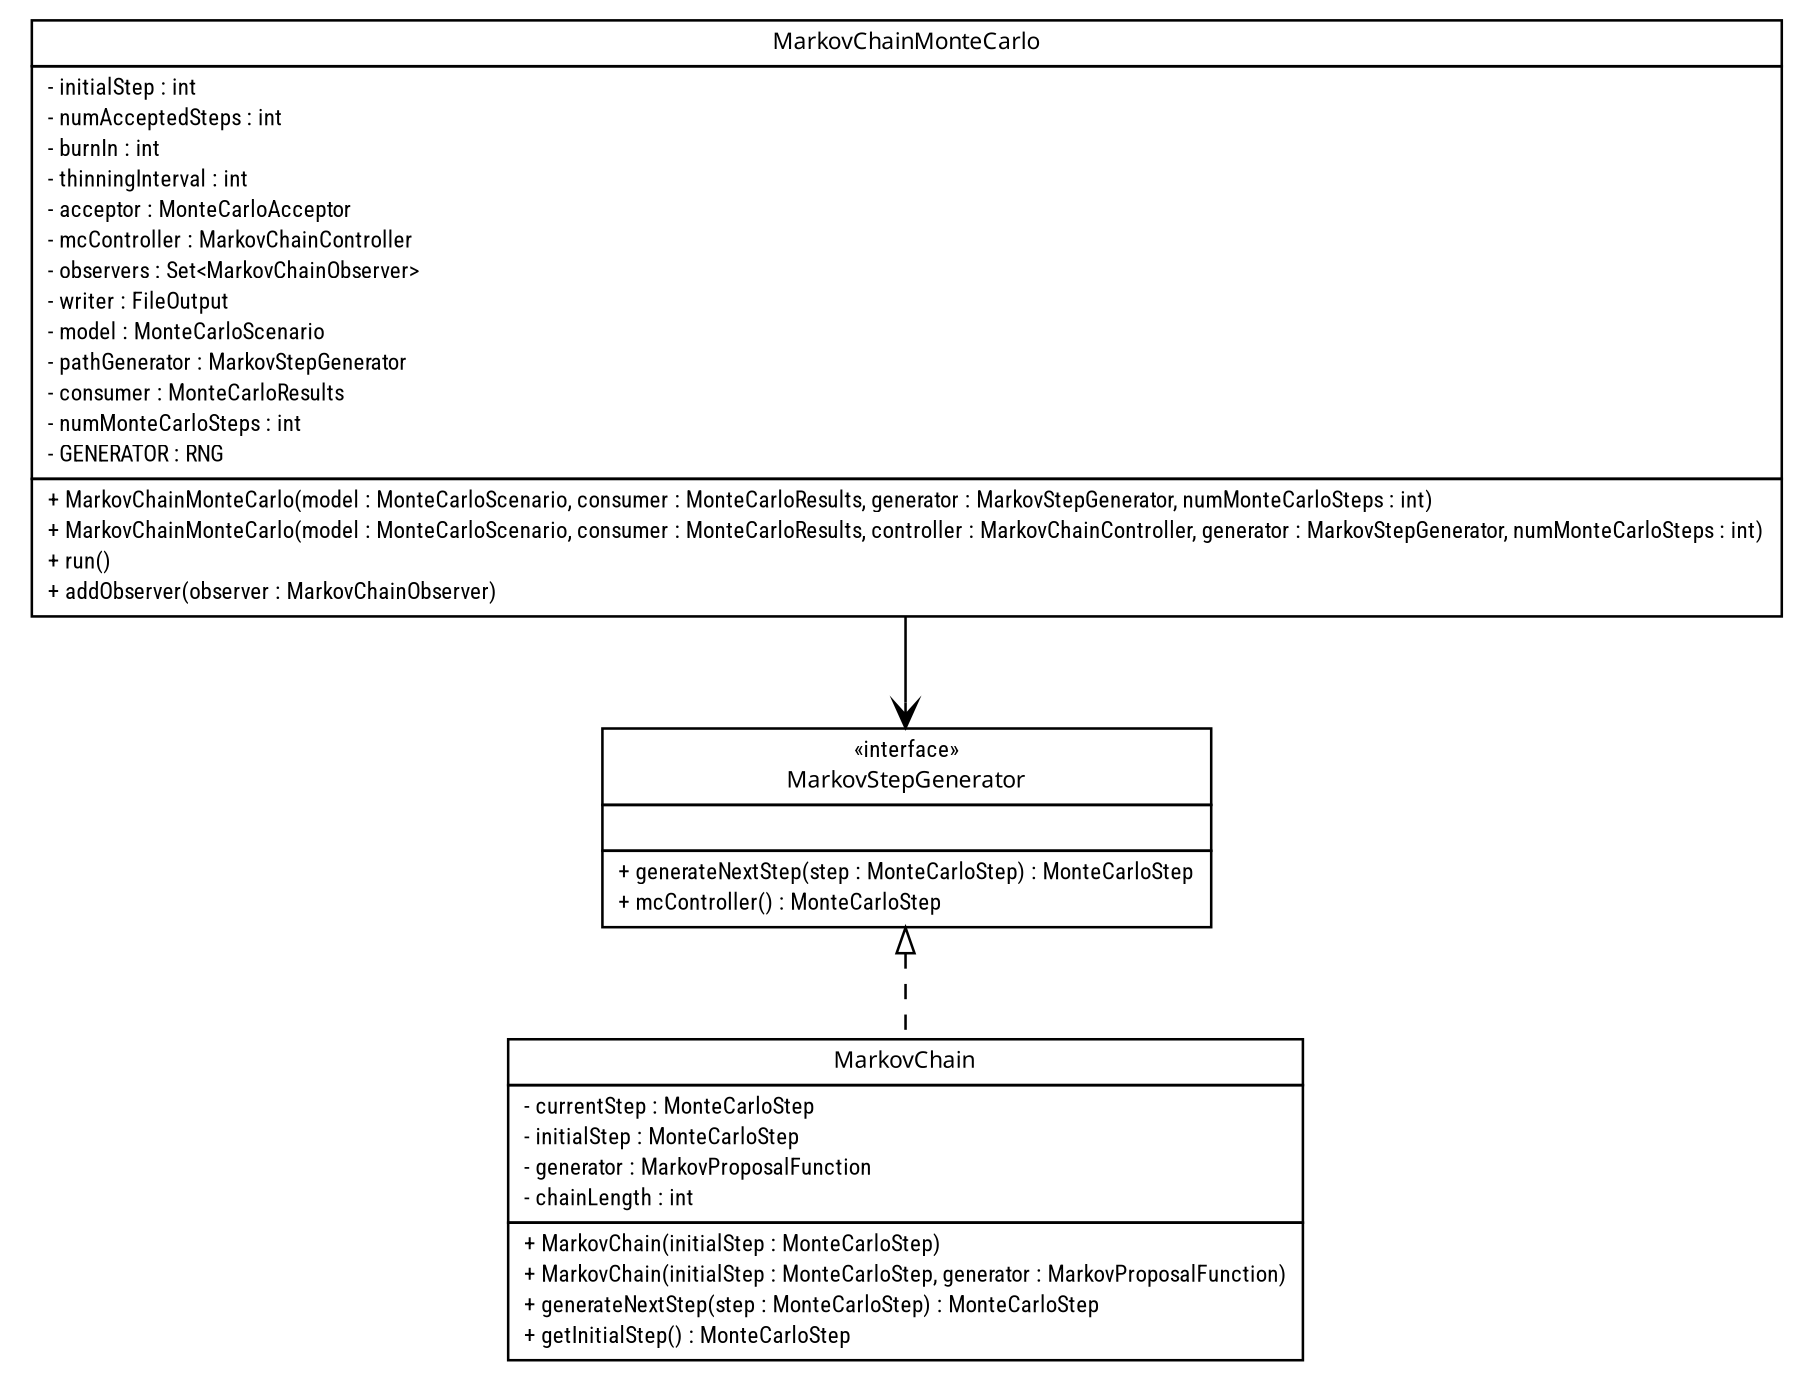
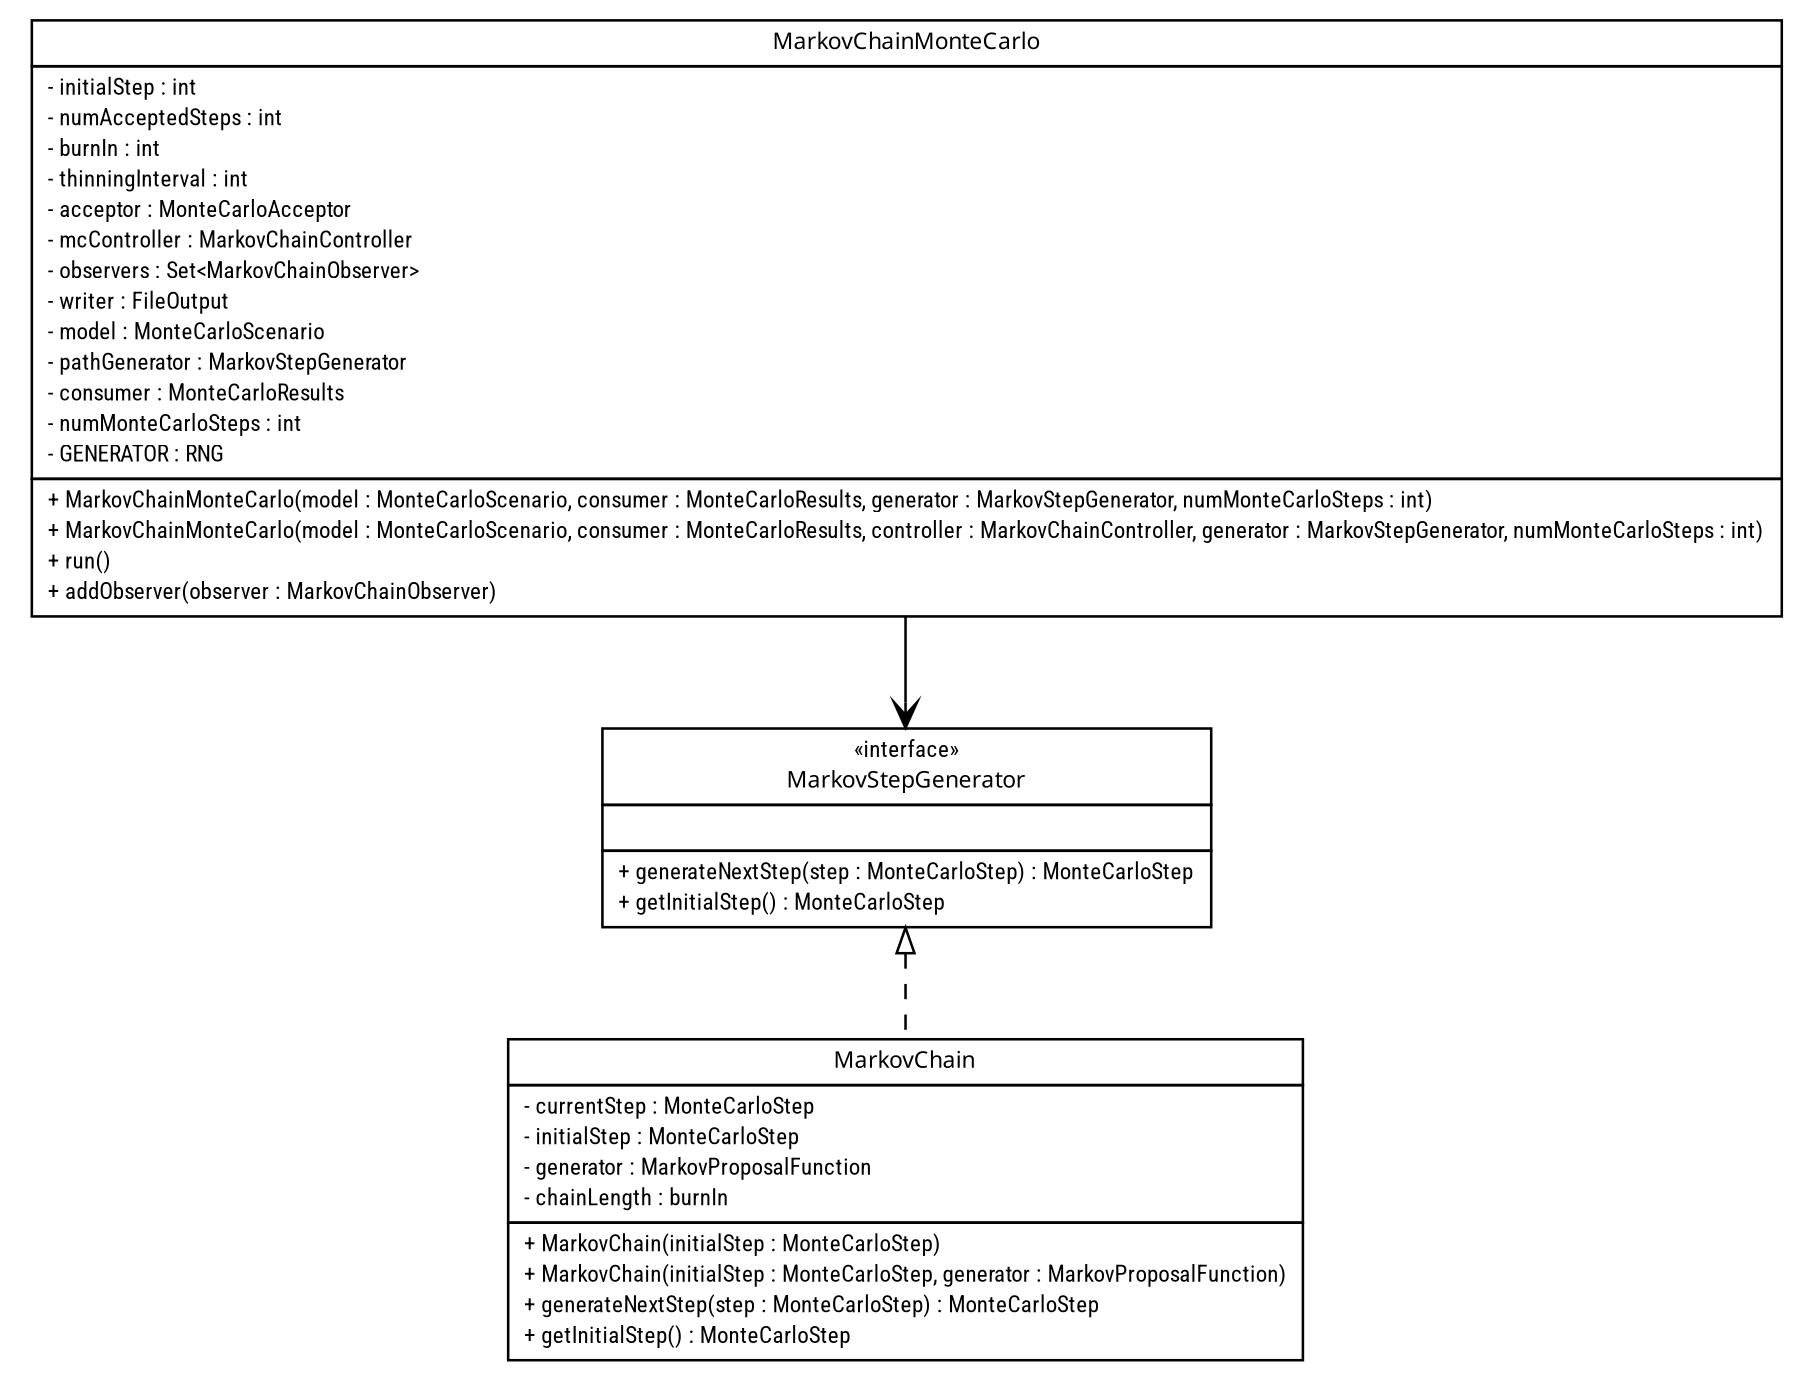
(781, 903) -> (782, 903)
(610, 1198) -> (627, 1198)
